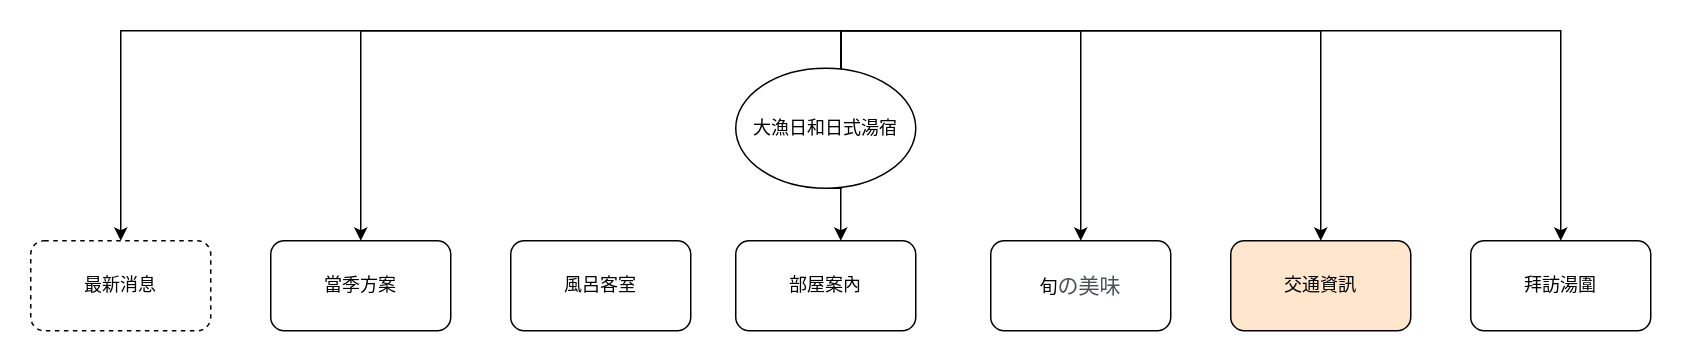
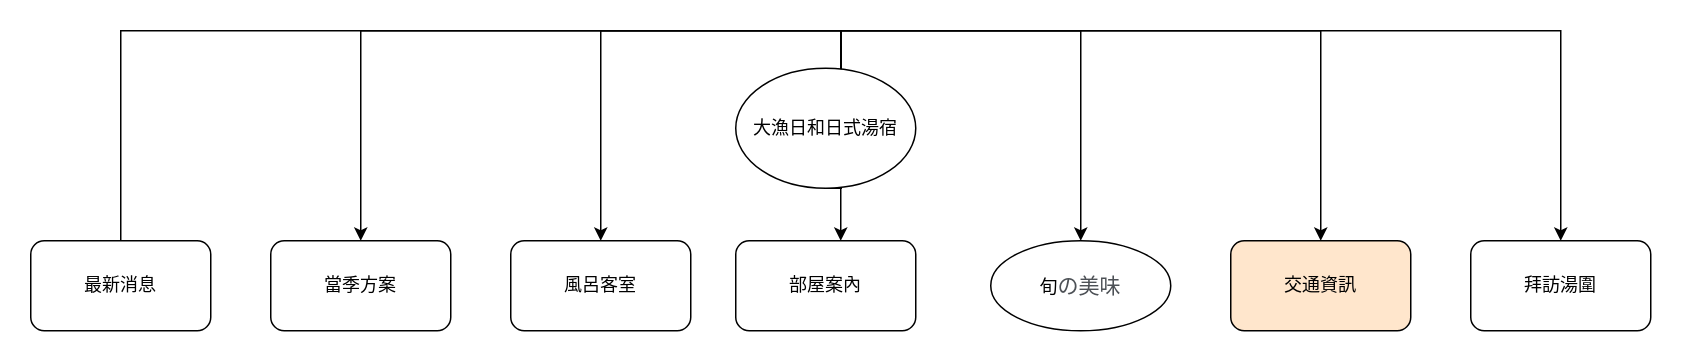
none -> (601, 131)
(121, 229) -> (121, 234)
(121, 286) -> (121, 286)
(1081, 286) -> (1081, 286)
